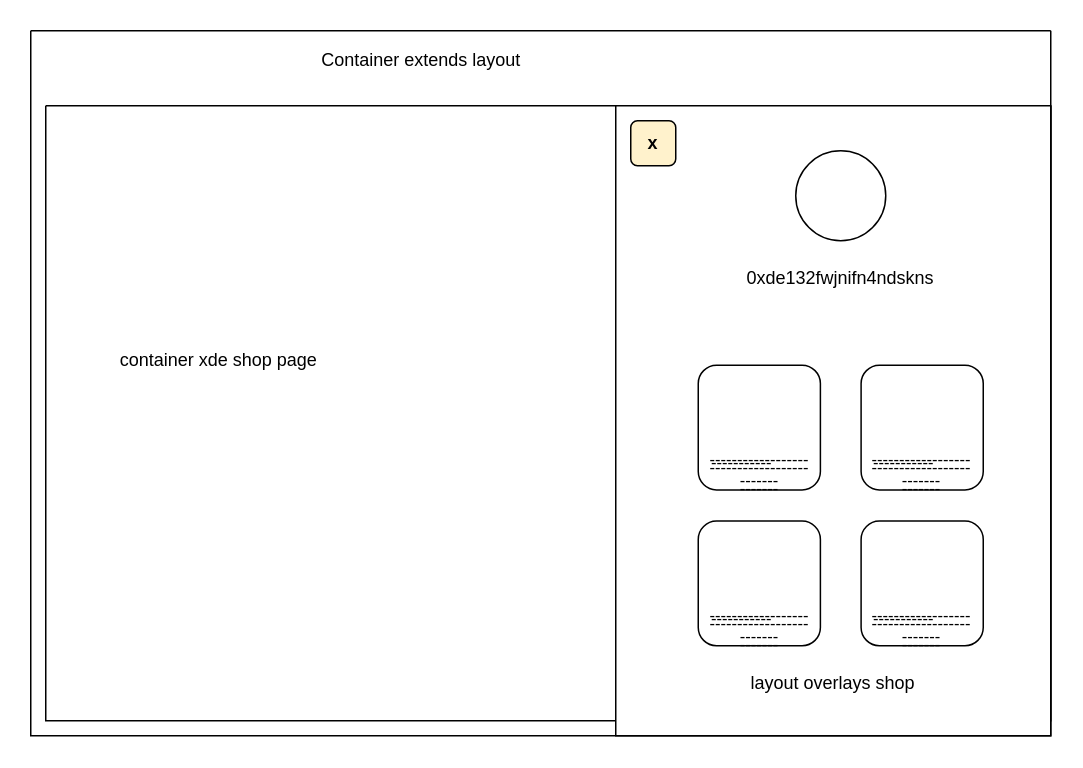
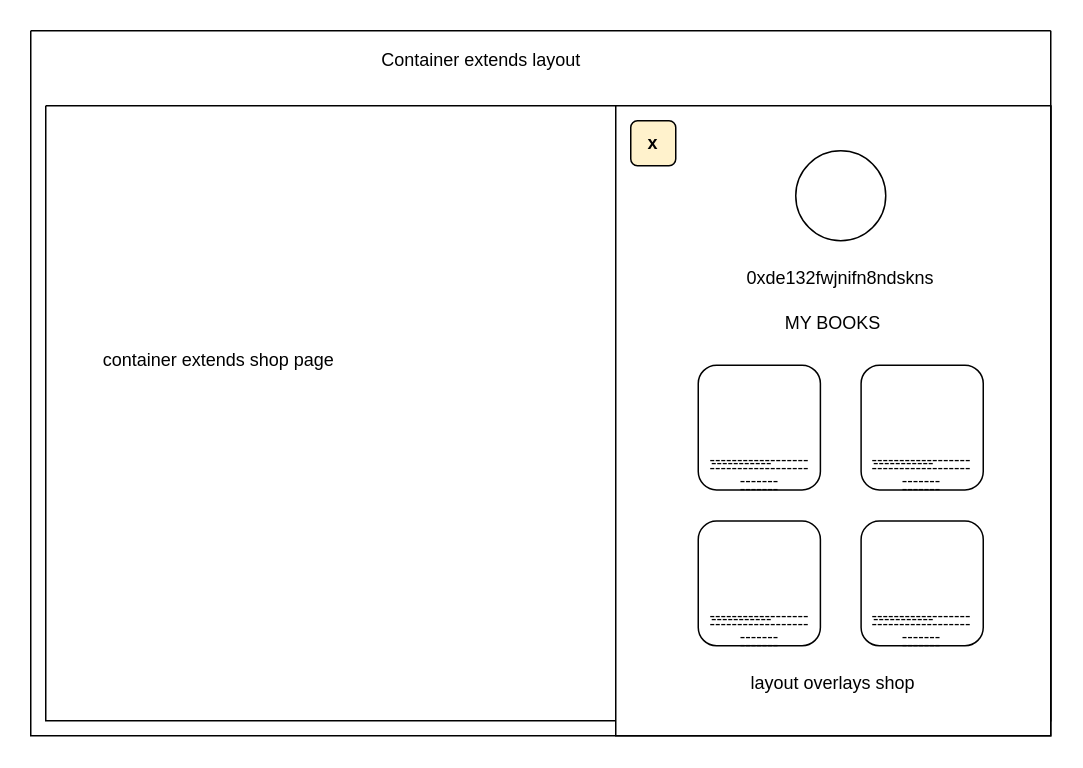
(421, 61) -> (481, 61)
(841, 278) -> (841, 278)
none -> (833, 323)
(219, 361) -> (219, 361)
